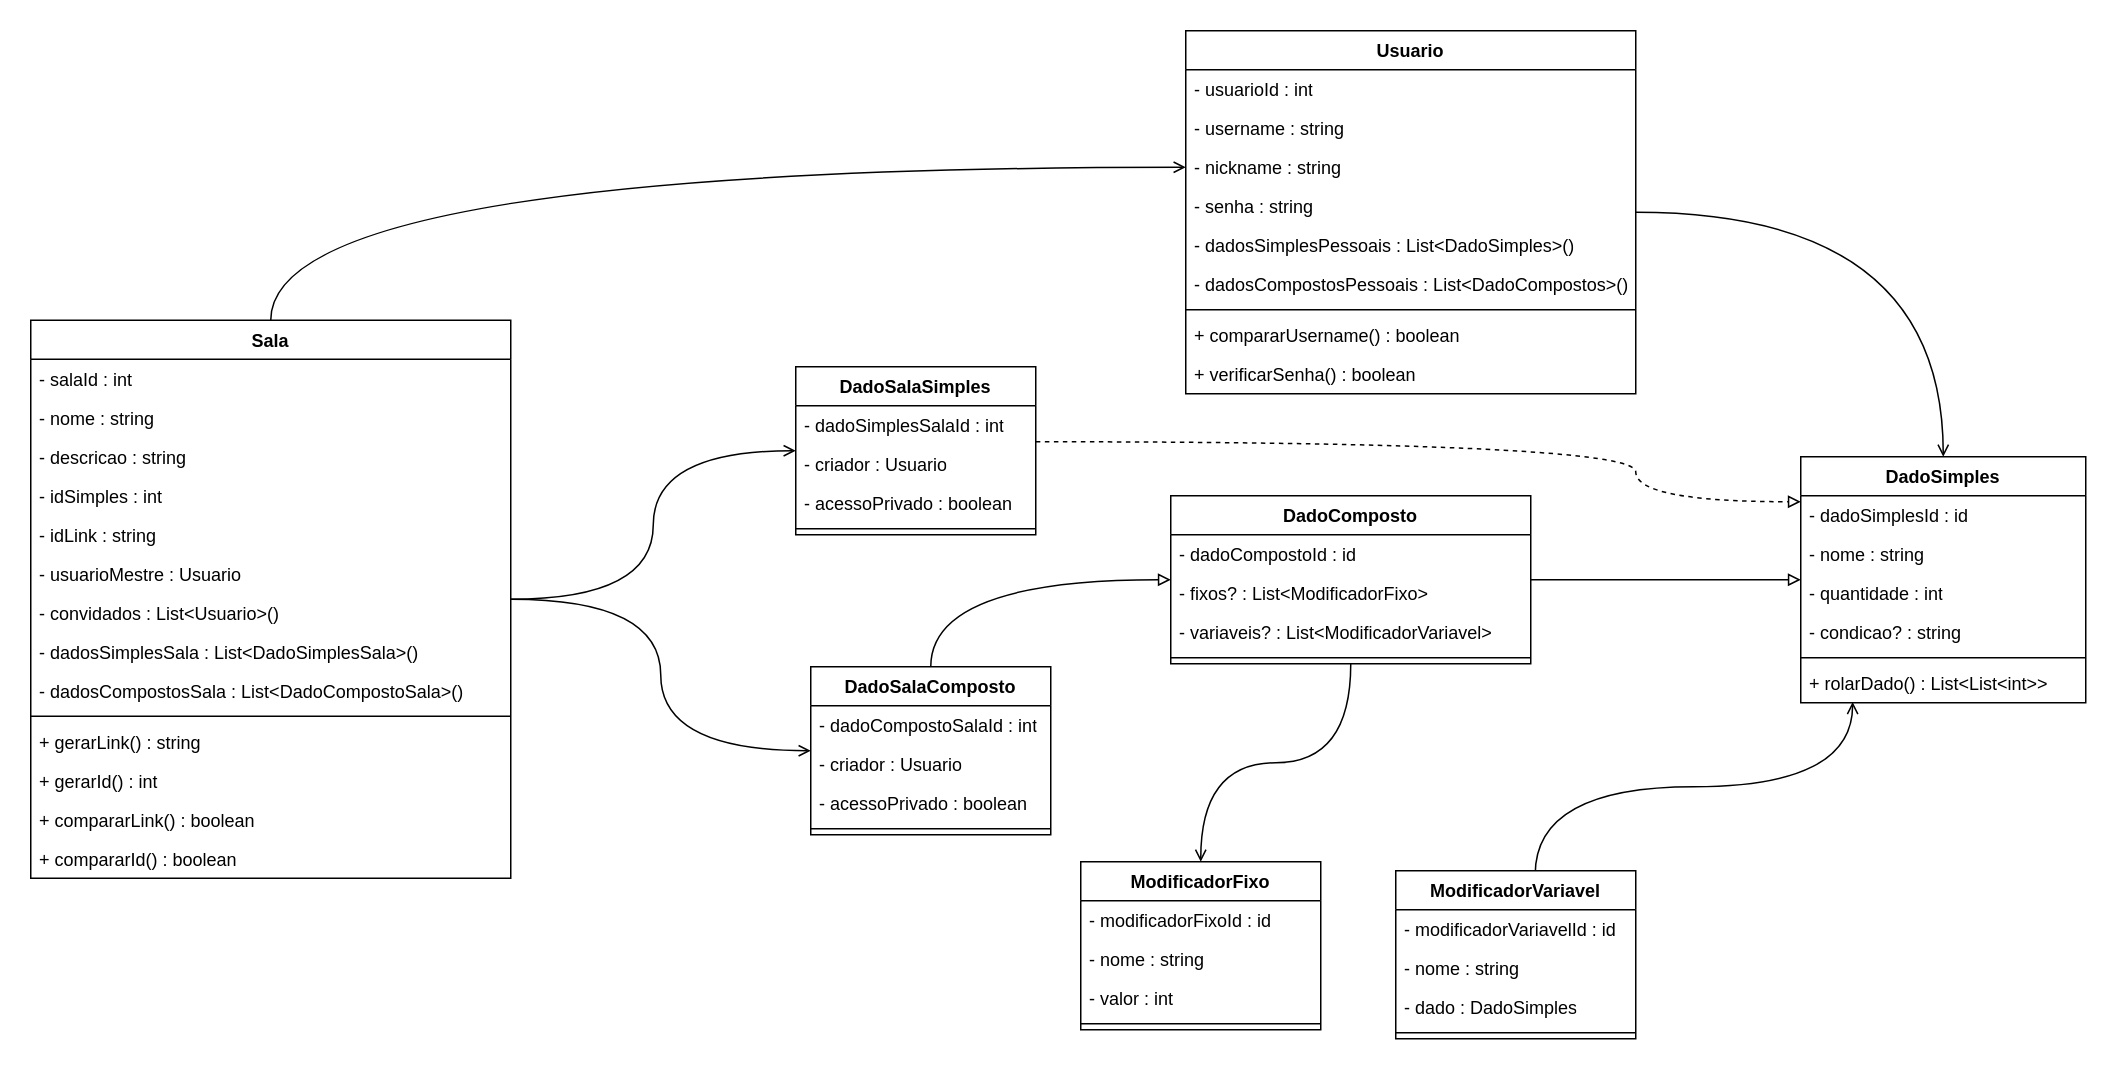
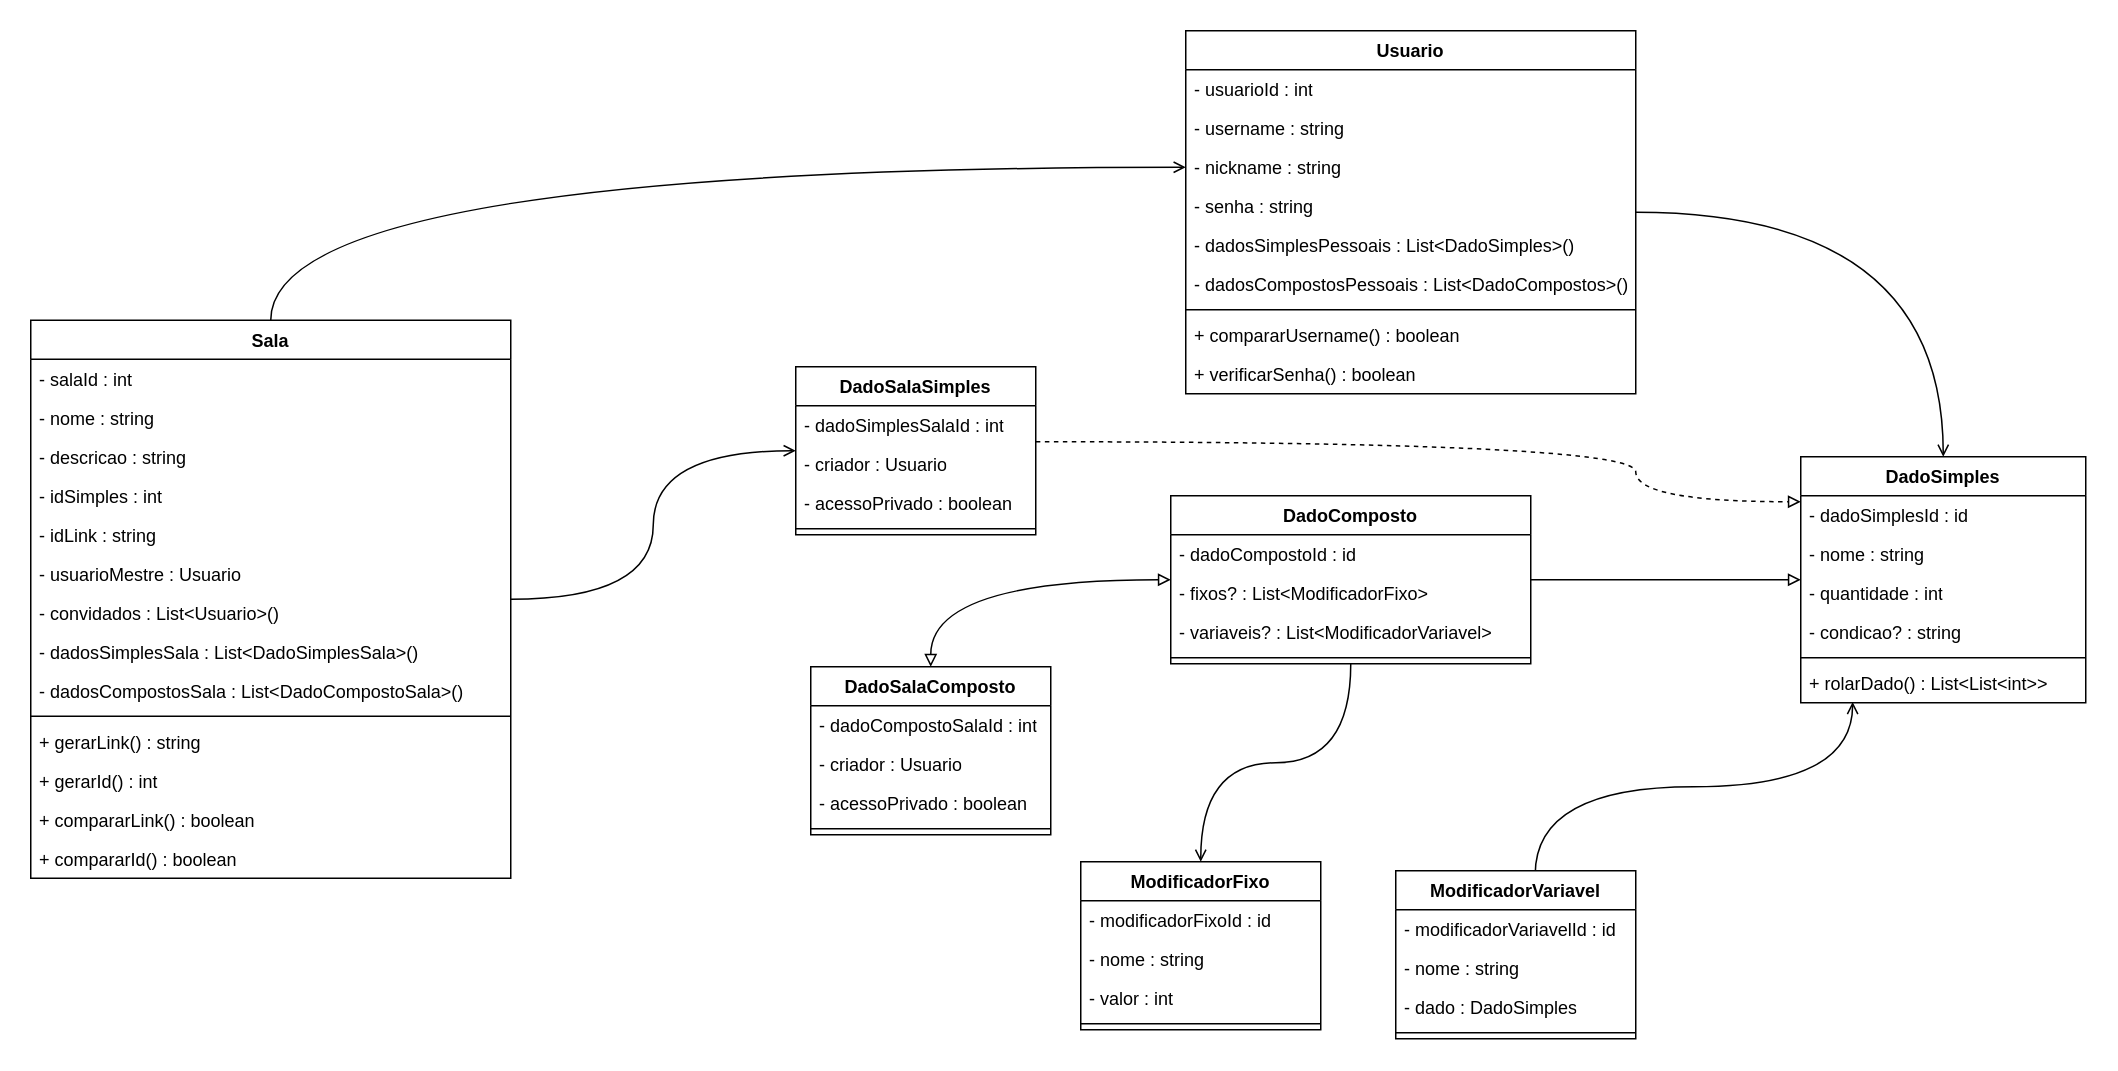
(991, 601) -> (993, 597)
(662, 687) -> none
